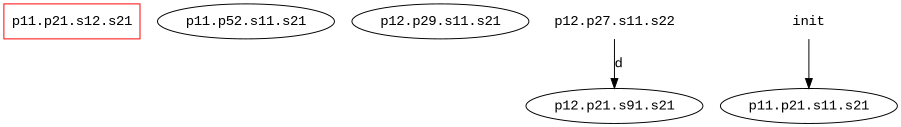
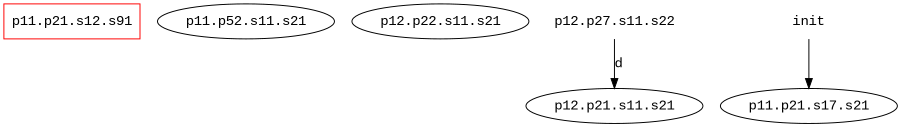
(72, 21) -> (72, 21)
(440, 21) -> (440, 21)
(614, 106) -> (614, 106)
(809, 106) -> (809, 106)
